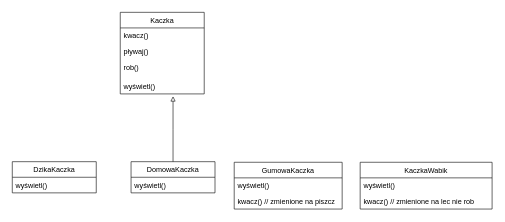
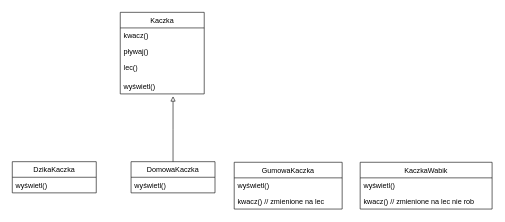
(134, 67) -> (133, 67)
(292, 202) -> (285, 202)
